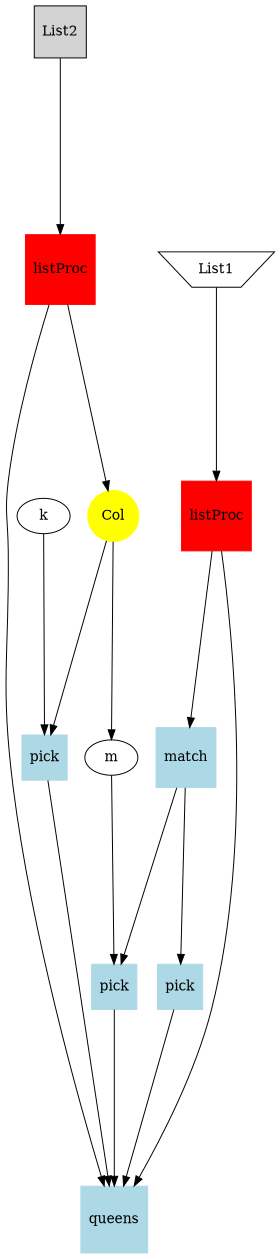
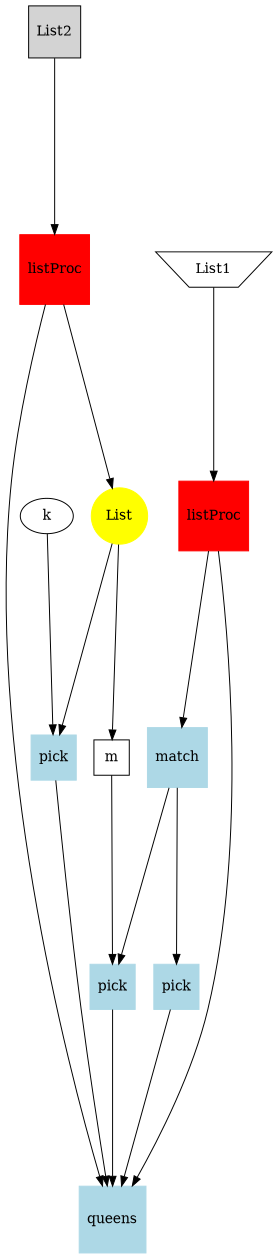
(113, 516) -> (119, 516)
(111, 758) -> (112, 758)
